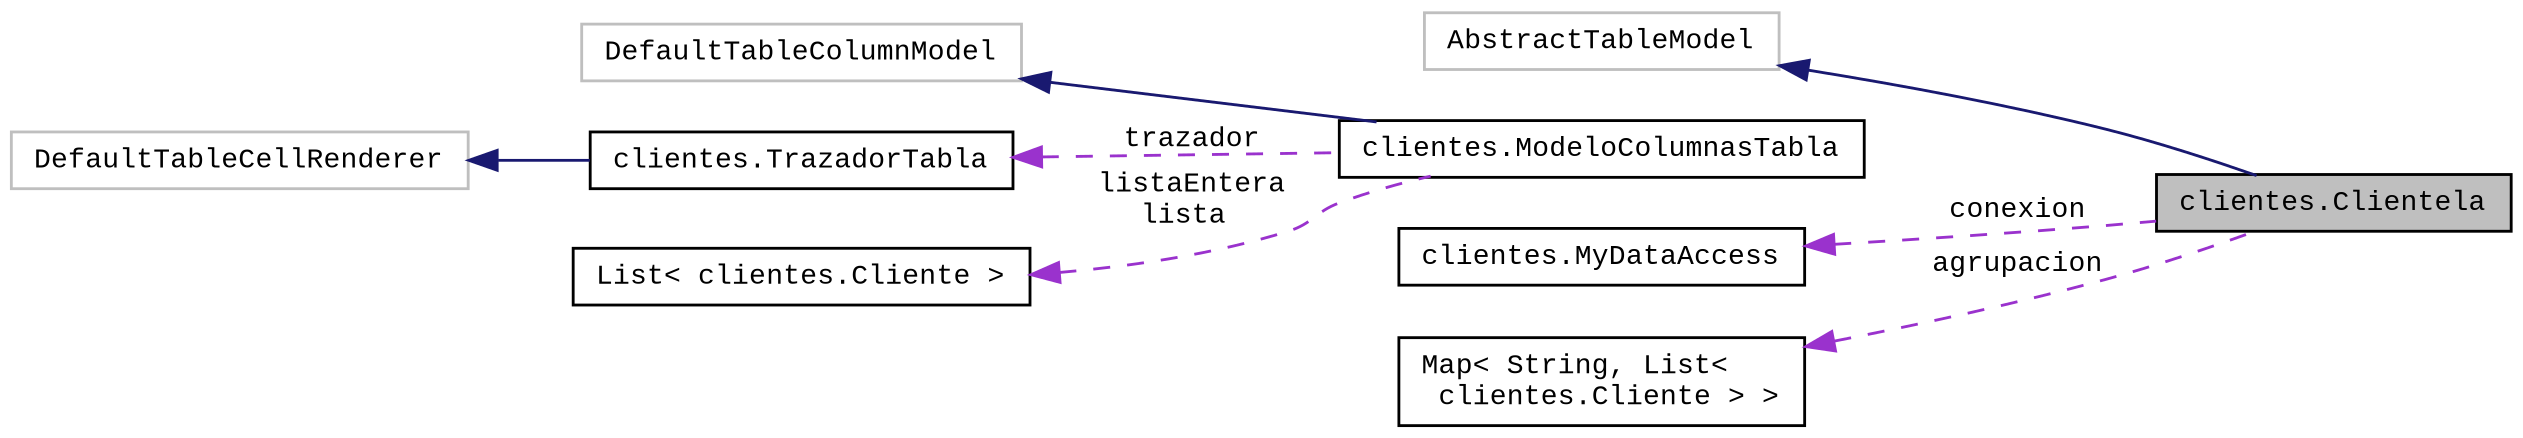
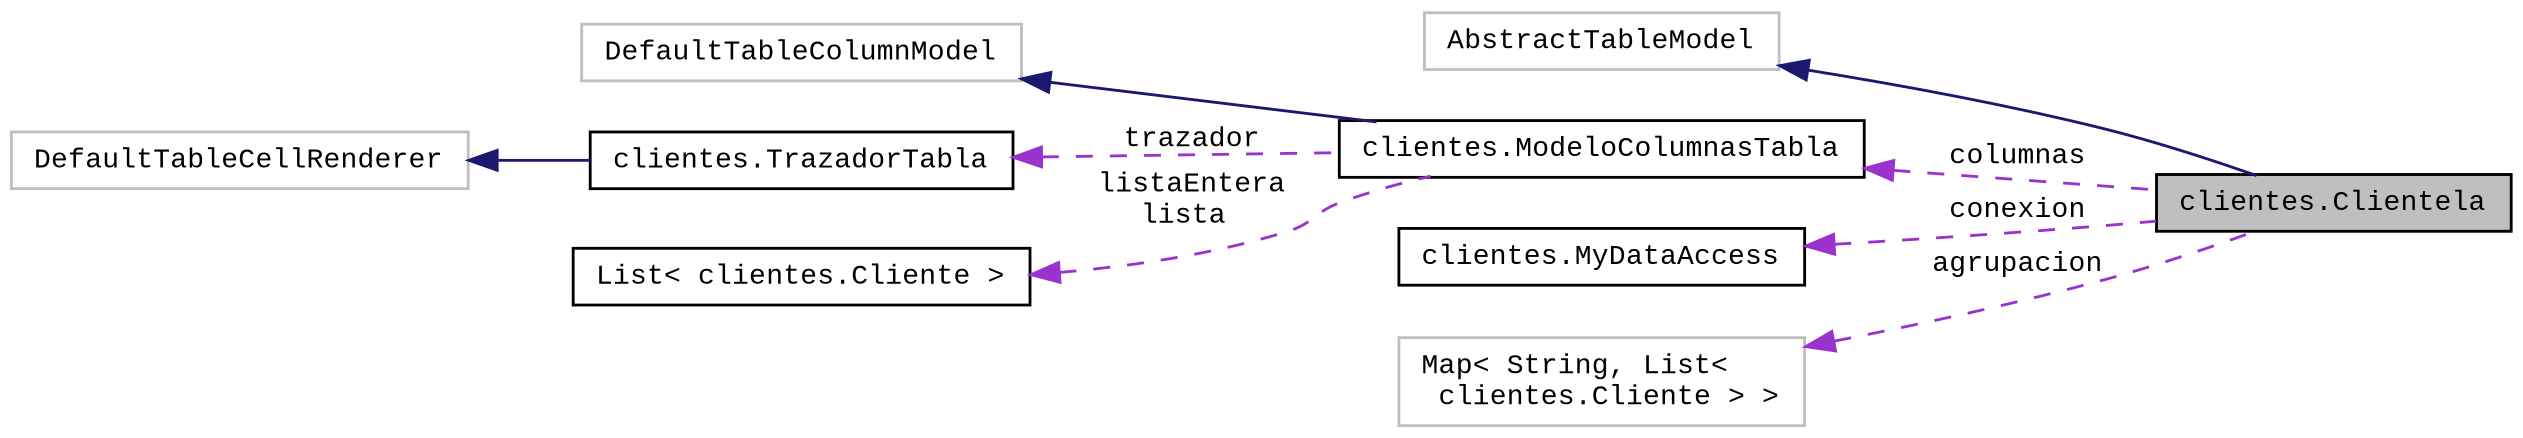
none -> (2024, 180)
(1602, 382) -> (1602, 382)
